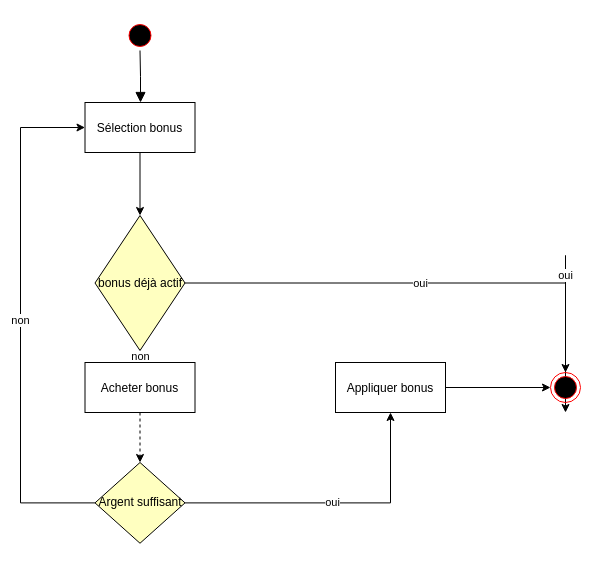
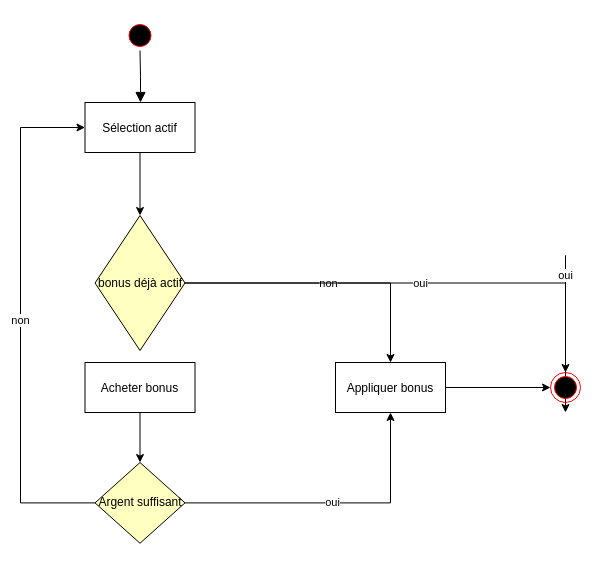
(140, 128) -> (140, 128)
(140, 356) -> (391, 320)
(140, 434) -> (140, 434)
